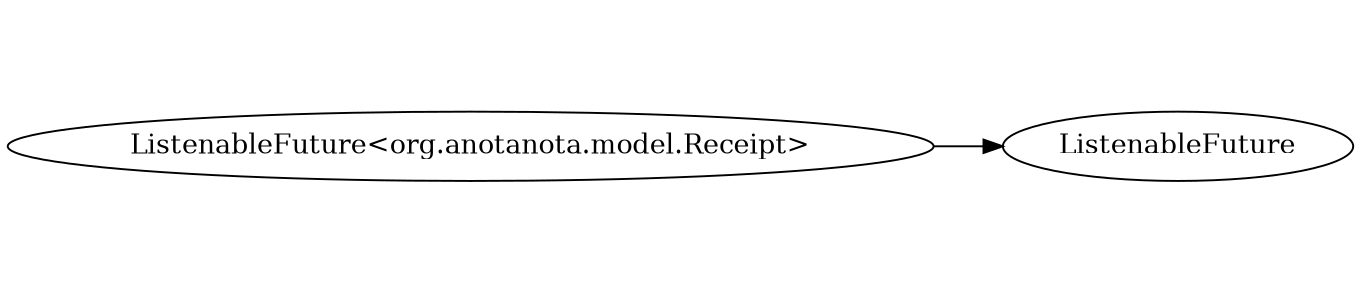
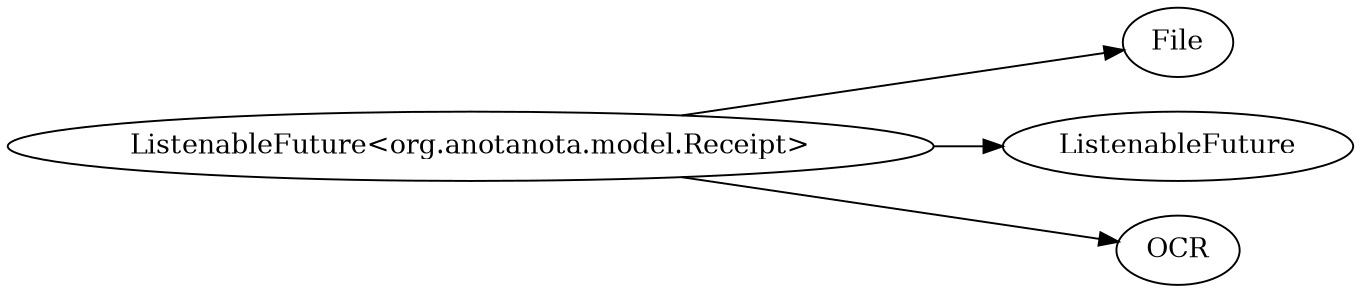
none -> (1178, 42)
none -> (1178, 250)
